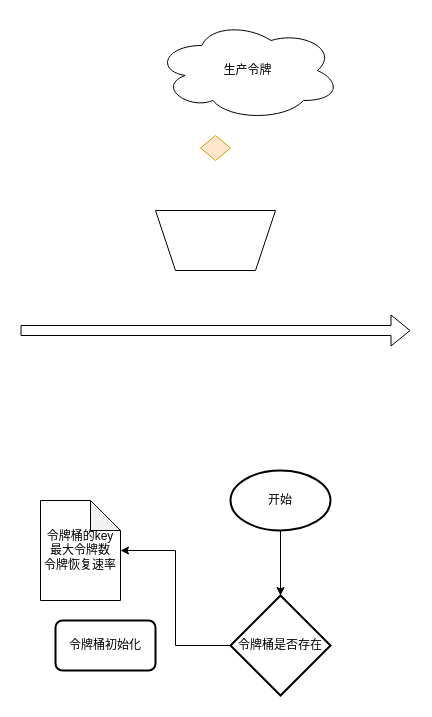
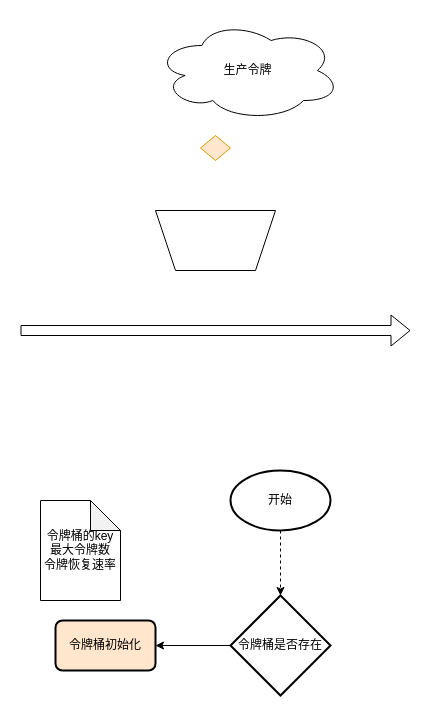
(281, 560) -> (281, 560)
(176, 575) -> (170, 646)
(106, 646) -> (106, 646)
